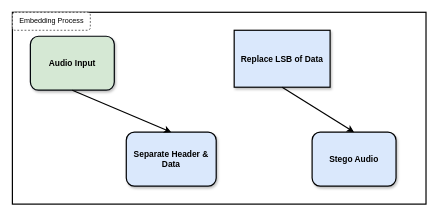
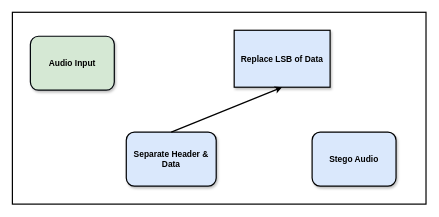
(51, 21) -> none
(316, 108) -> none
(120, 110) -> none
none -> (225, 111)
